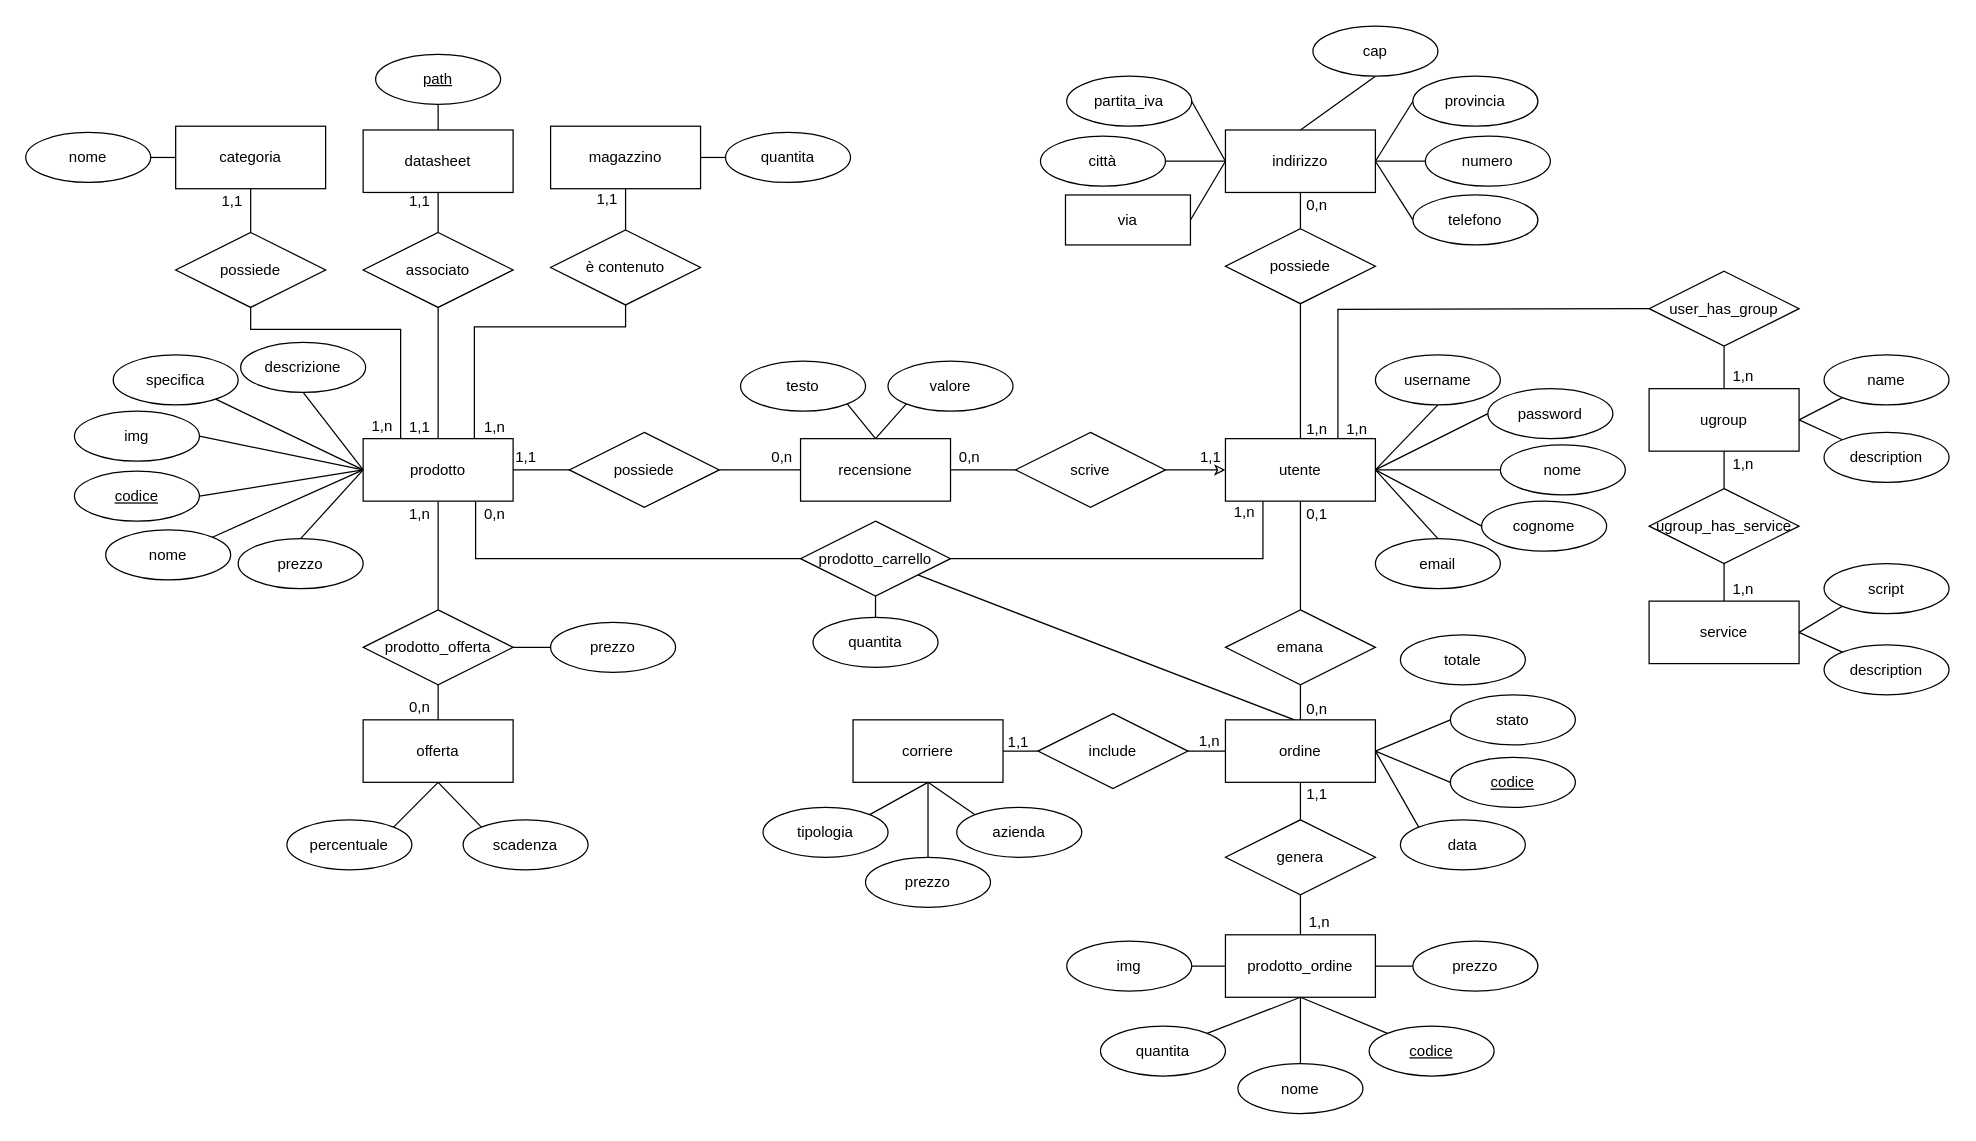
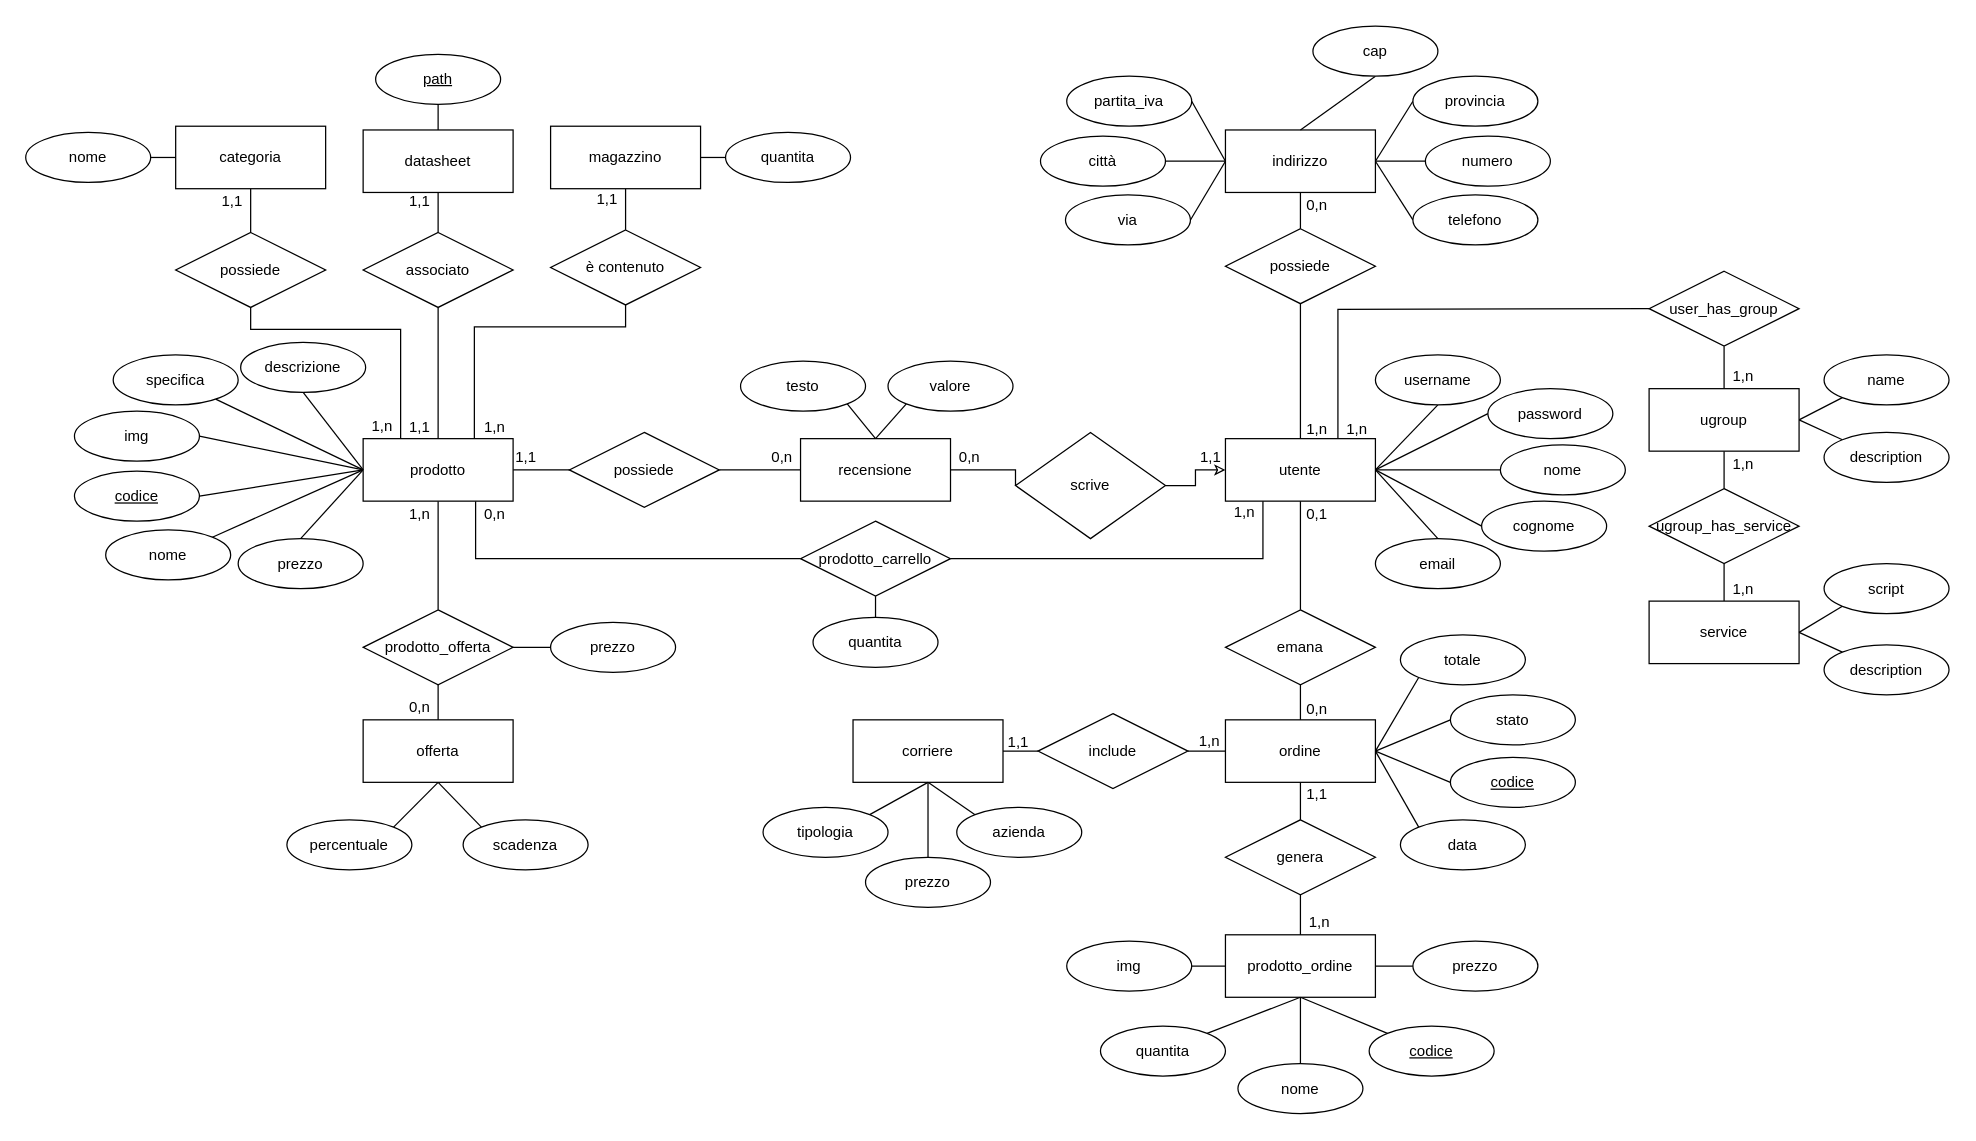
(1128, 220) -> (1128, 220)
(1091, 470) -> (1091, 486)
(1107, 648) -> (1398, 713)
